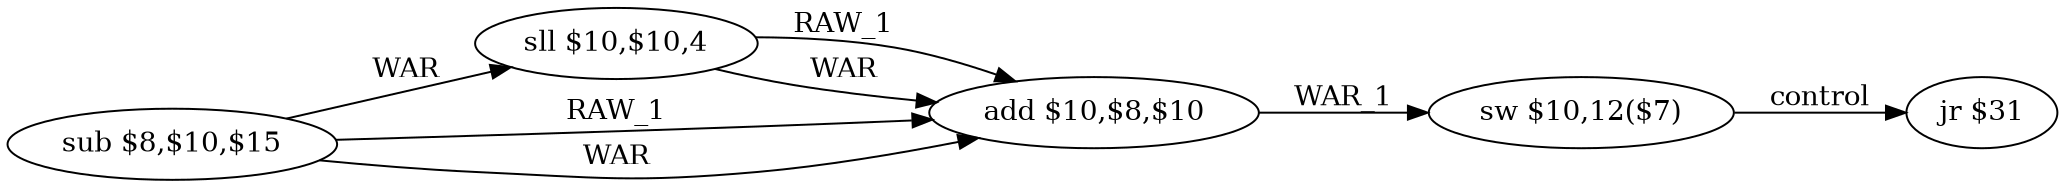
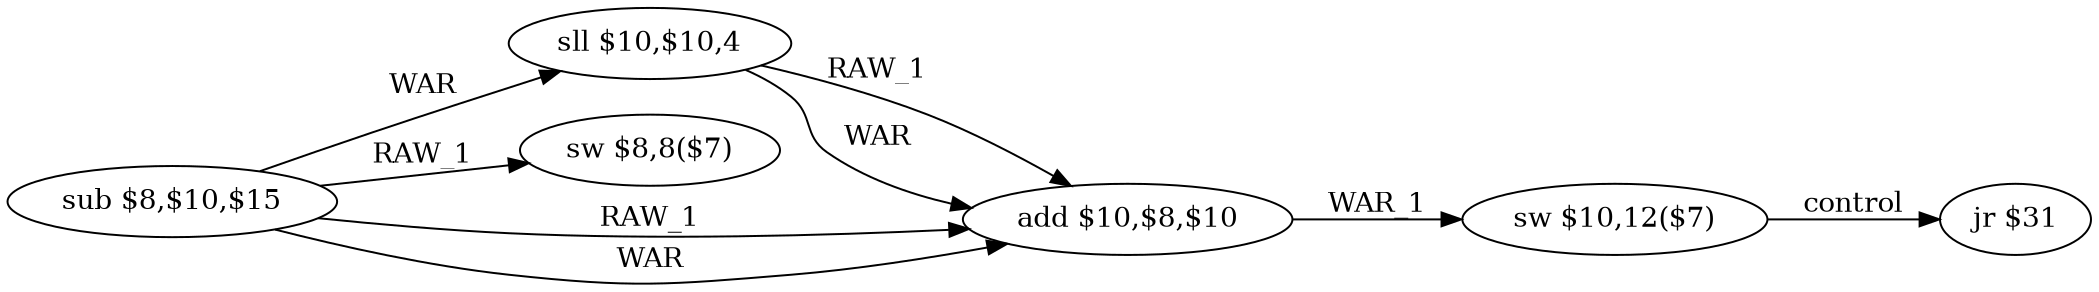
none -> (650, 150)
